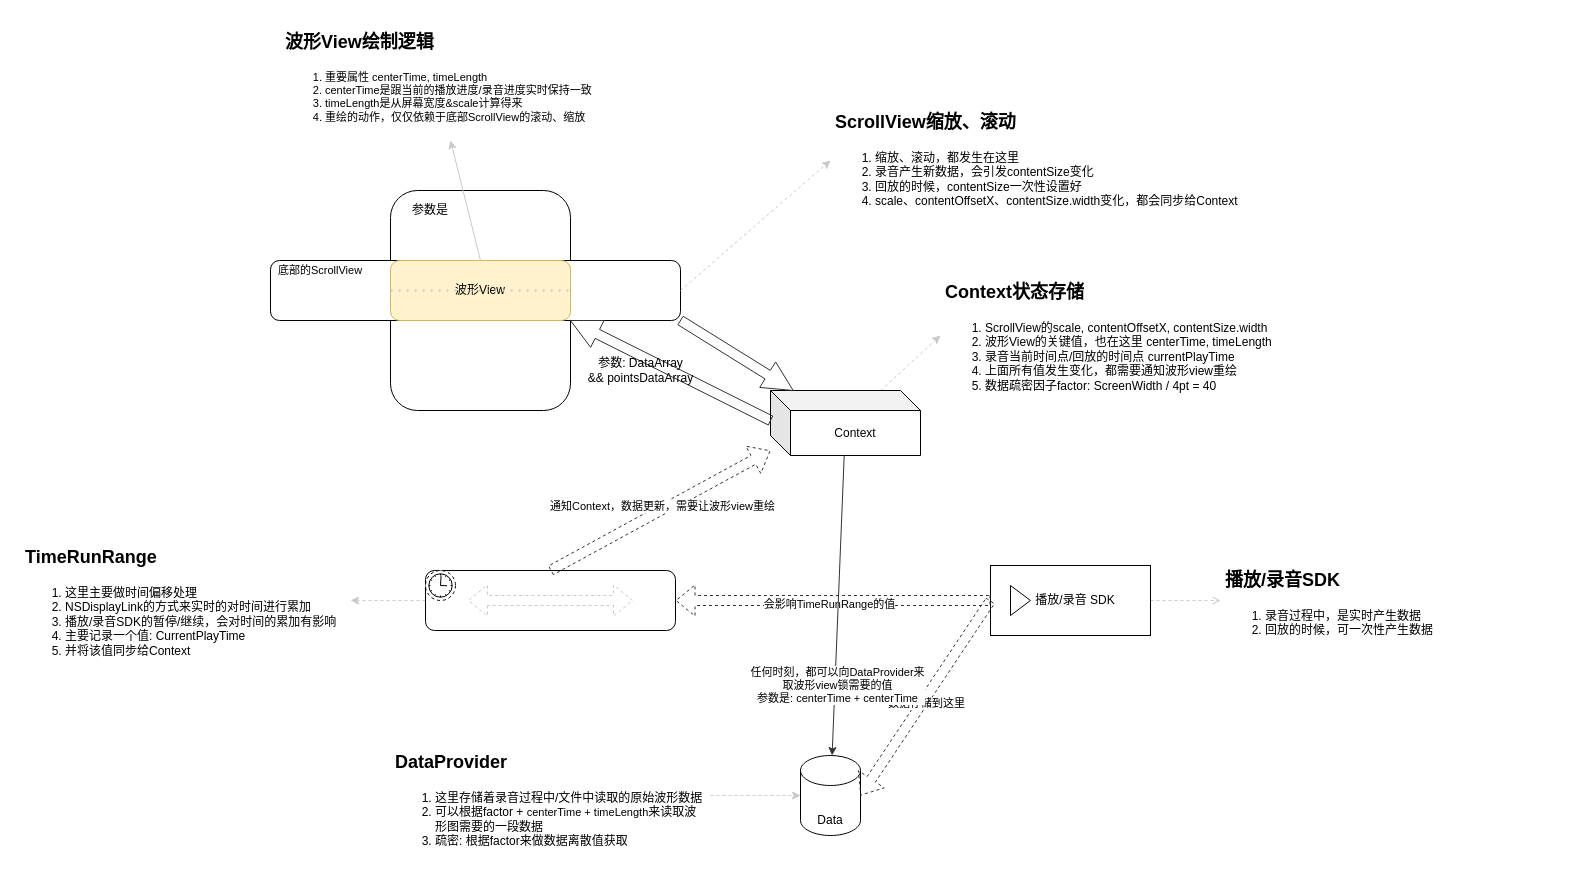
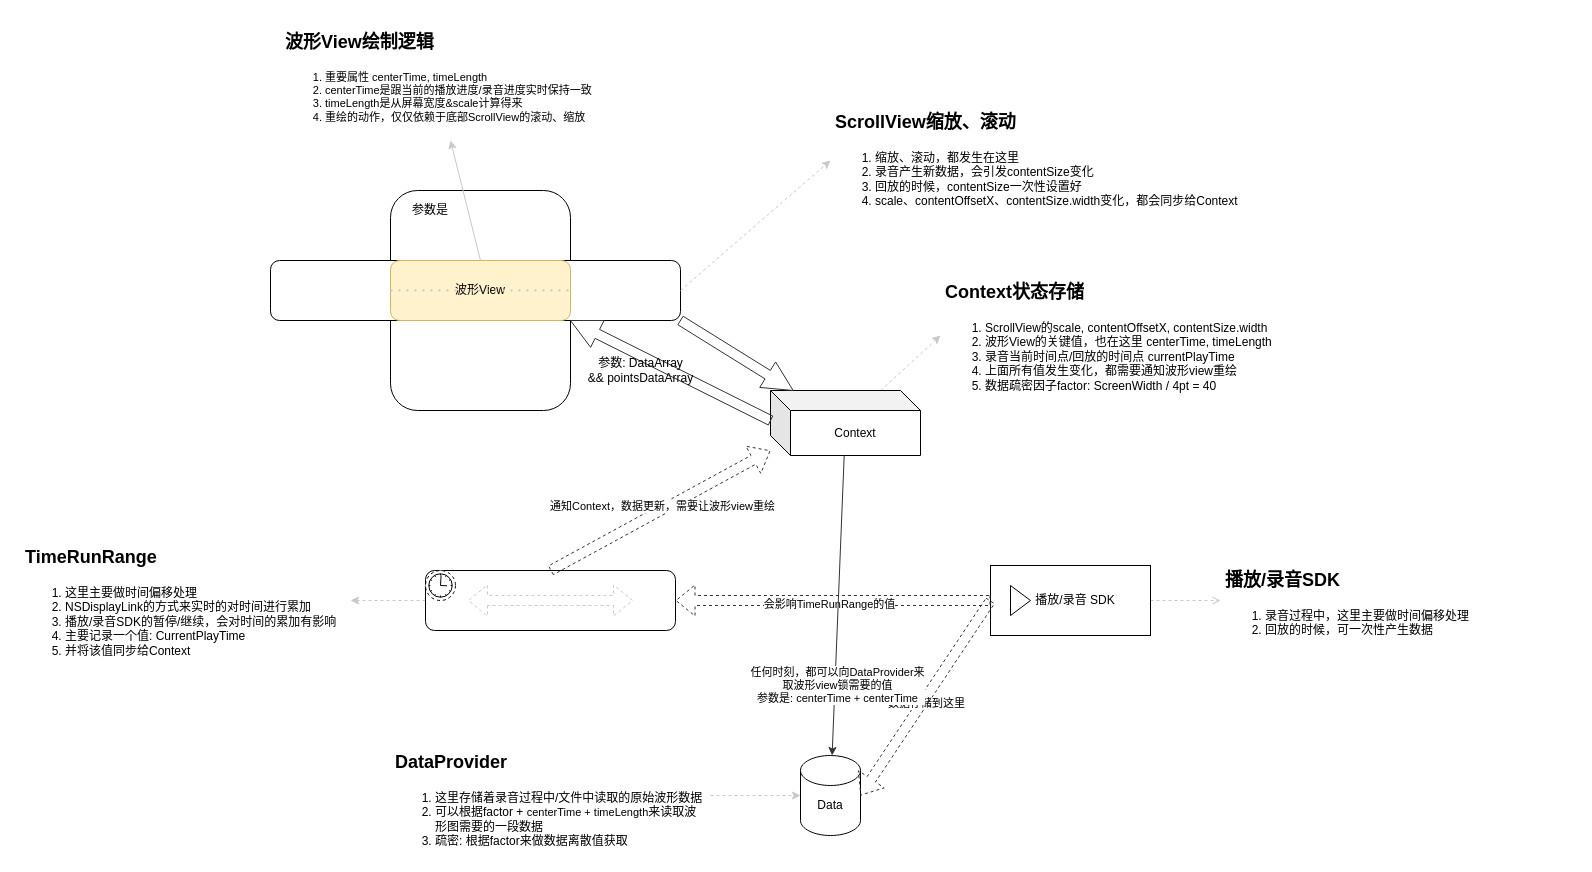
(321, 271) -> none
(1310, 570) -> (1328, 570)
(831, 821) -> (831, 806)
